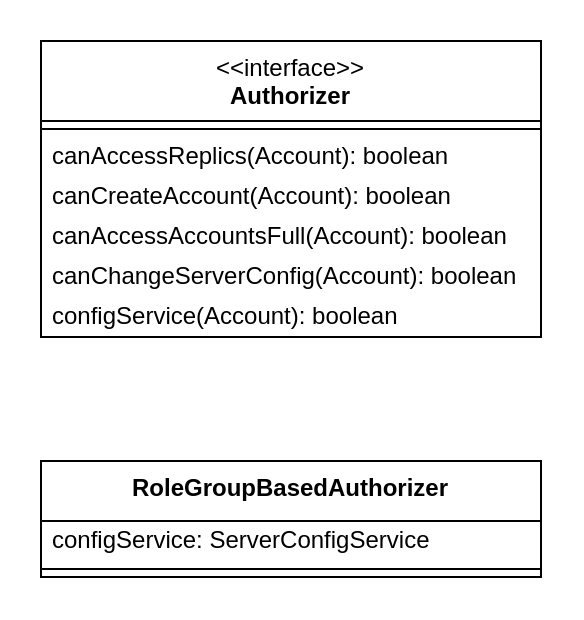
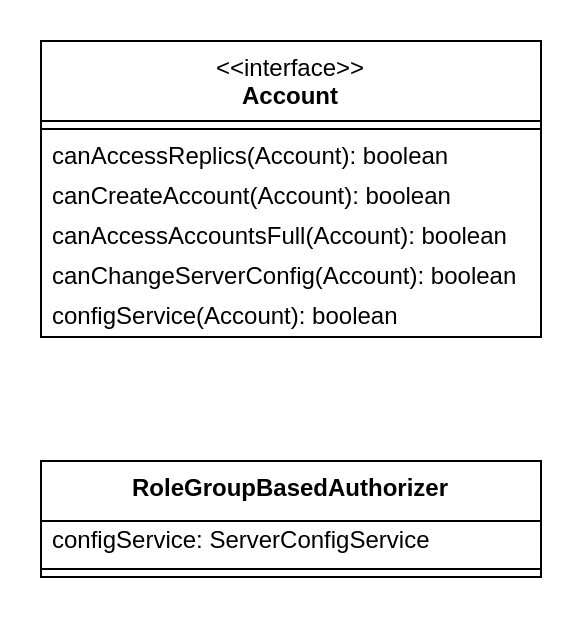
(291, 84) -> (291, 84)
